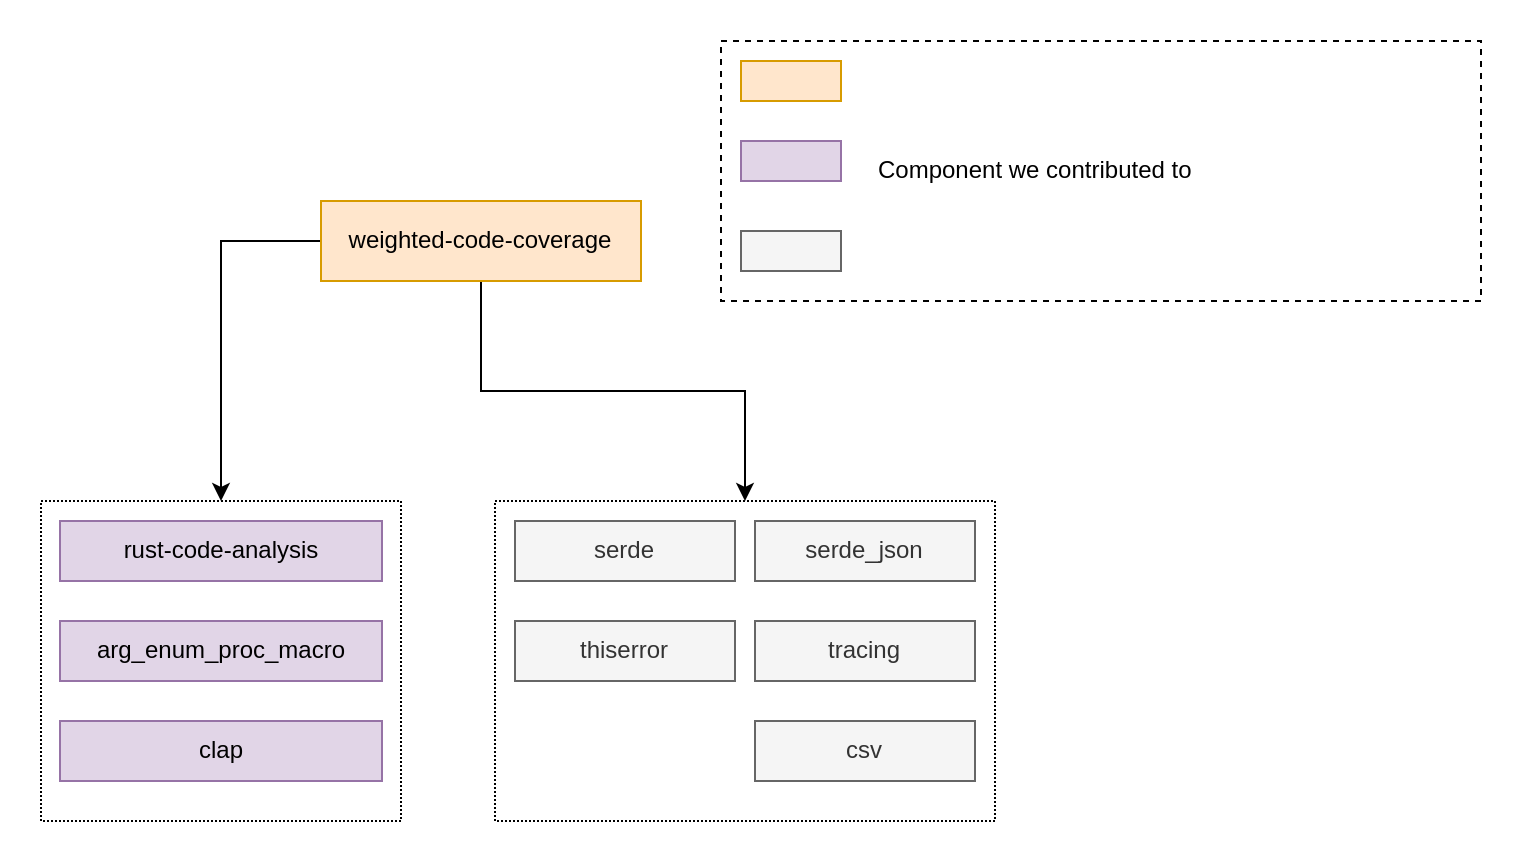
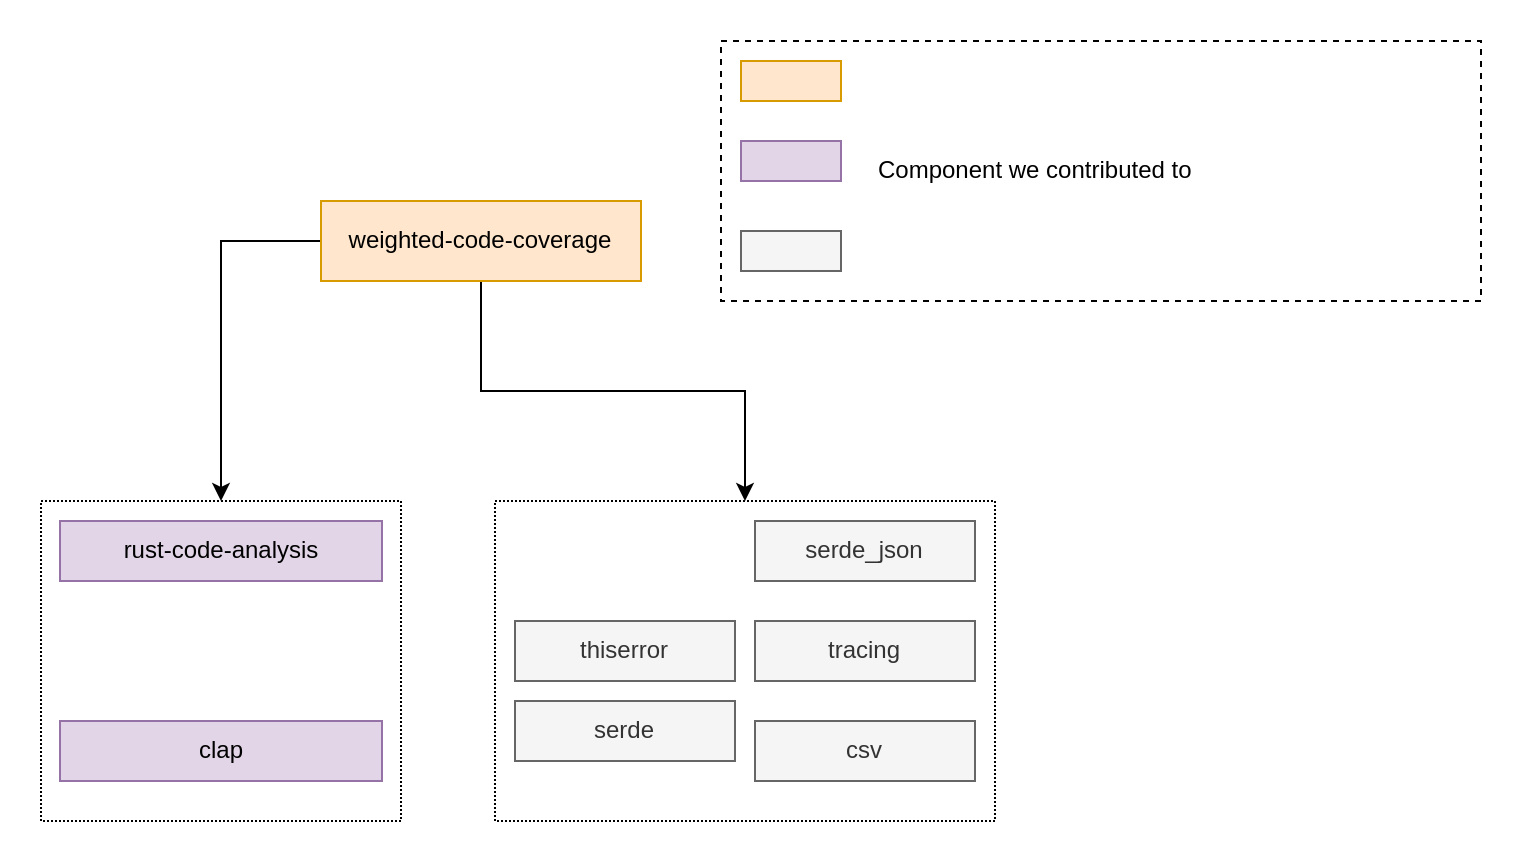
(625, 551) -> (625, 731)
(221, 651) -> none
